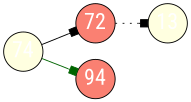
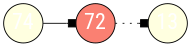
(96, 79) -> none
